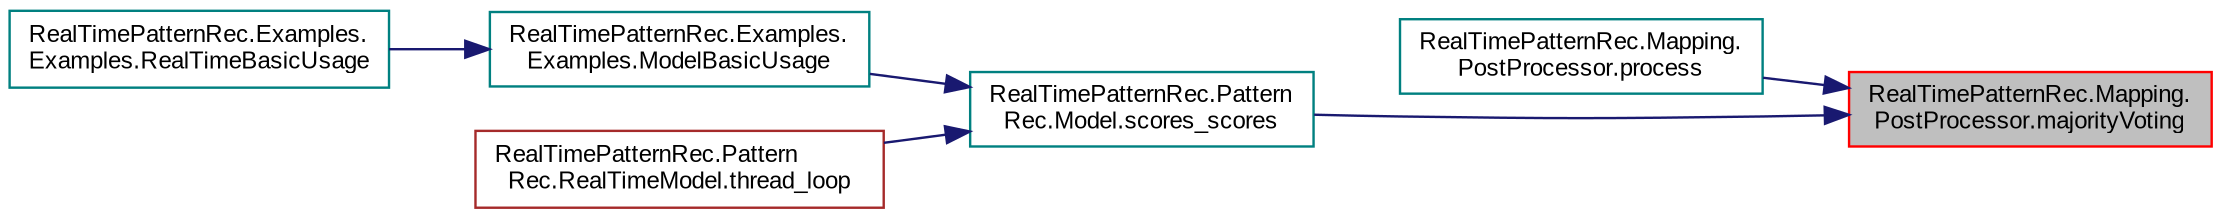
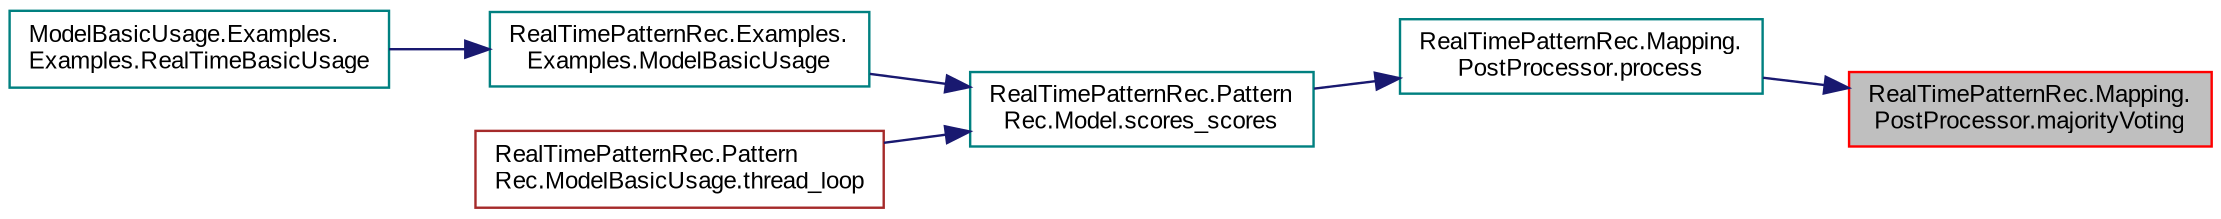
(199, 49) -> (199, 49)
(1569, 118) -> (1345, 85)
(680, 169) -> (680, 169)
